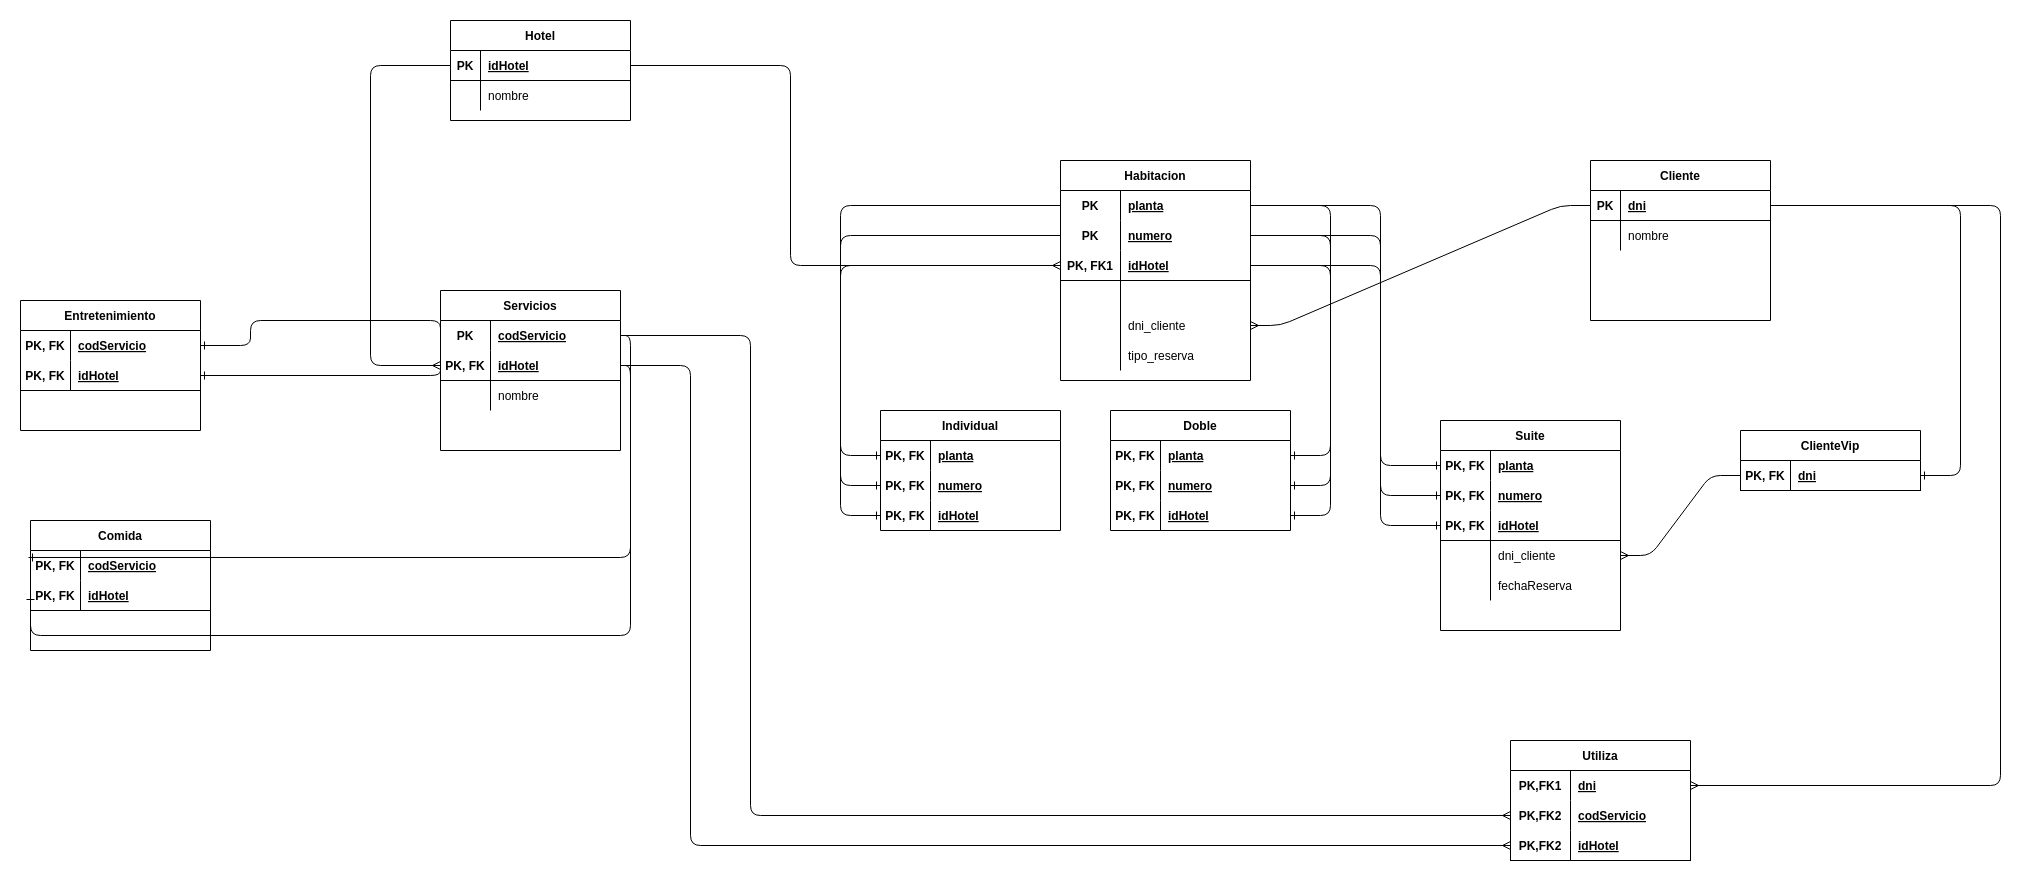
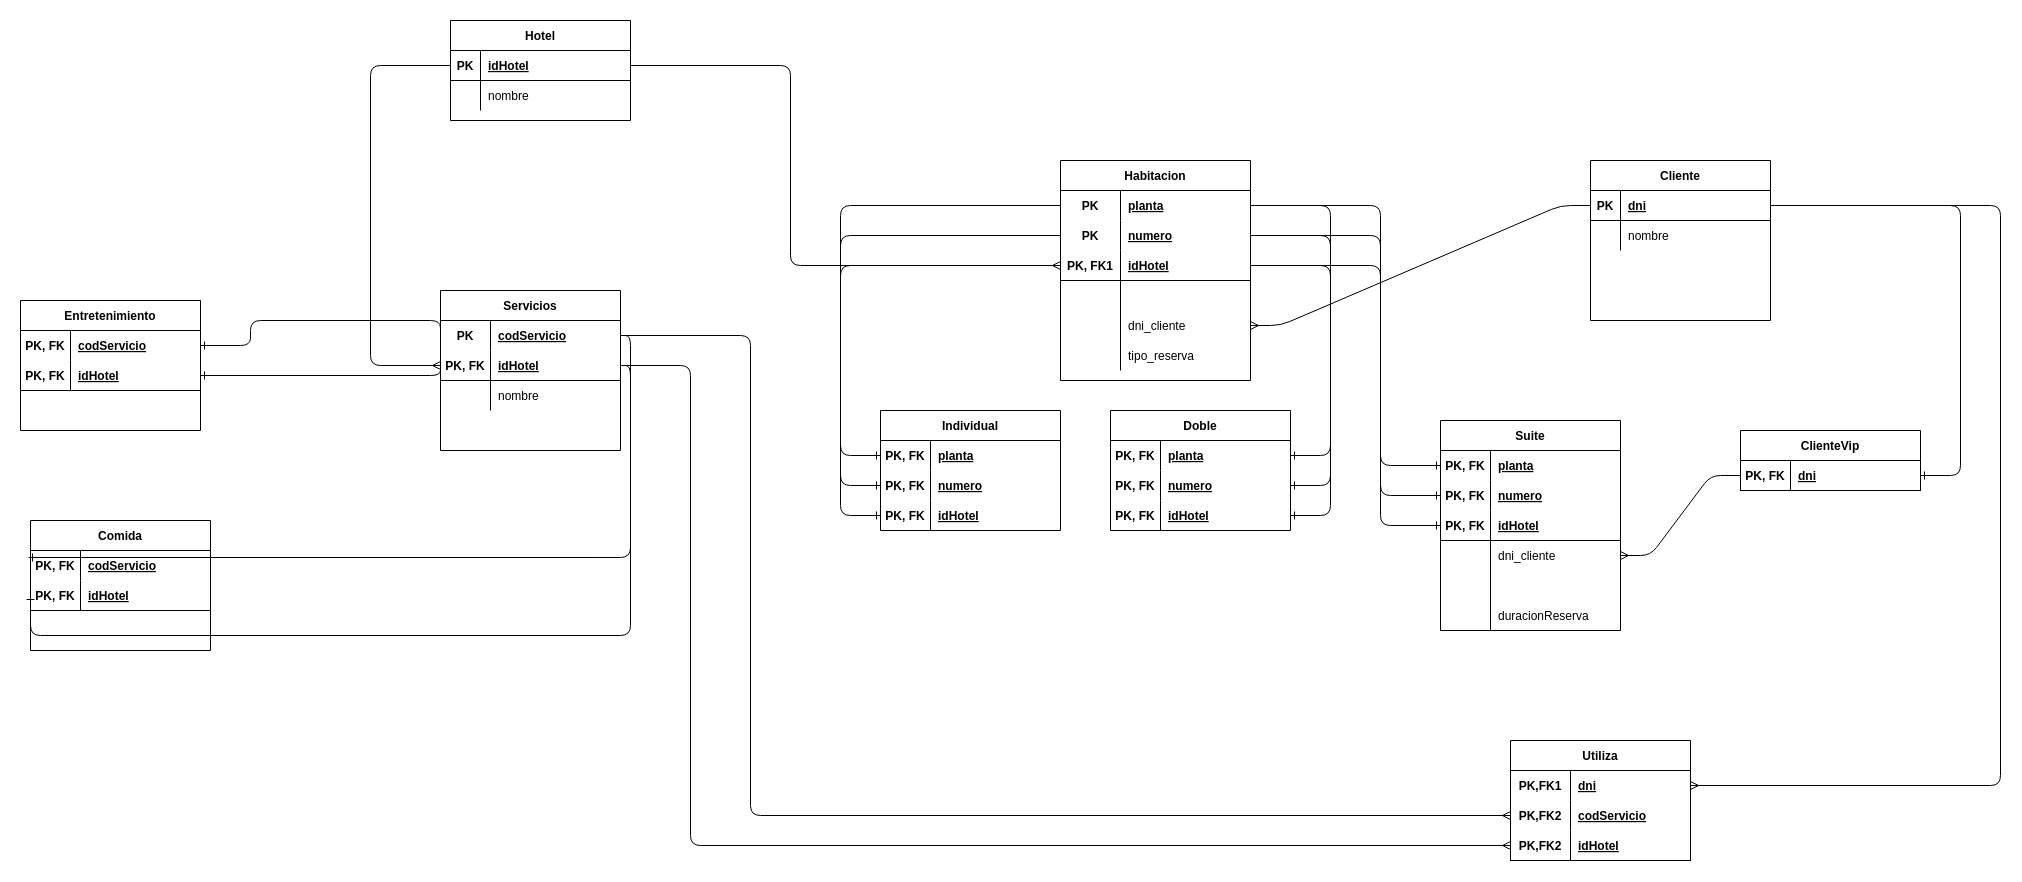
(1556, 586) -> none
none -> (1556, 616)
